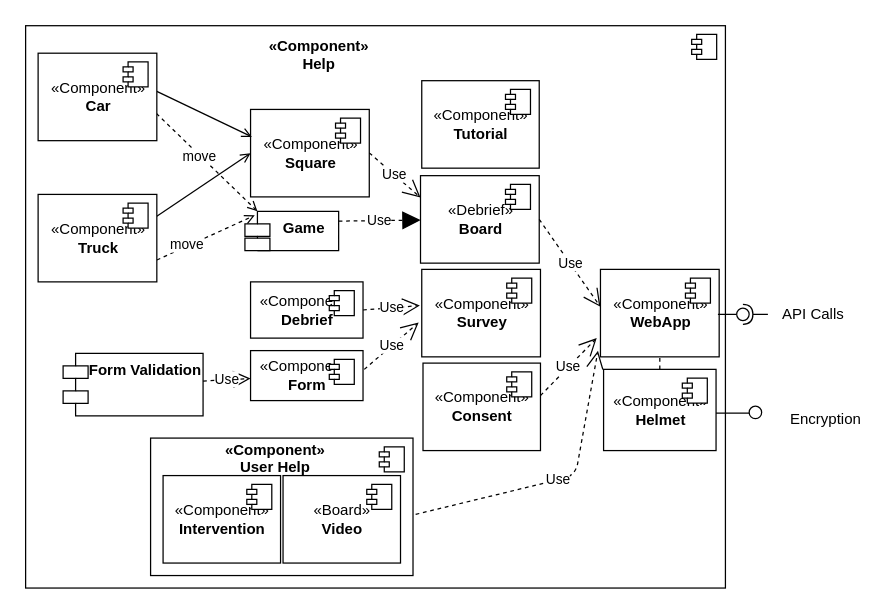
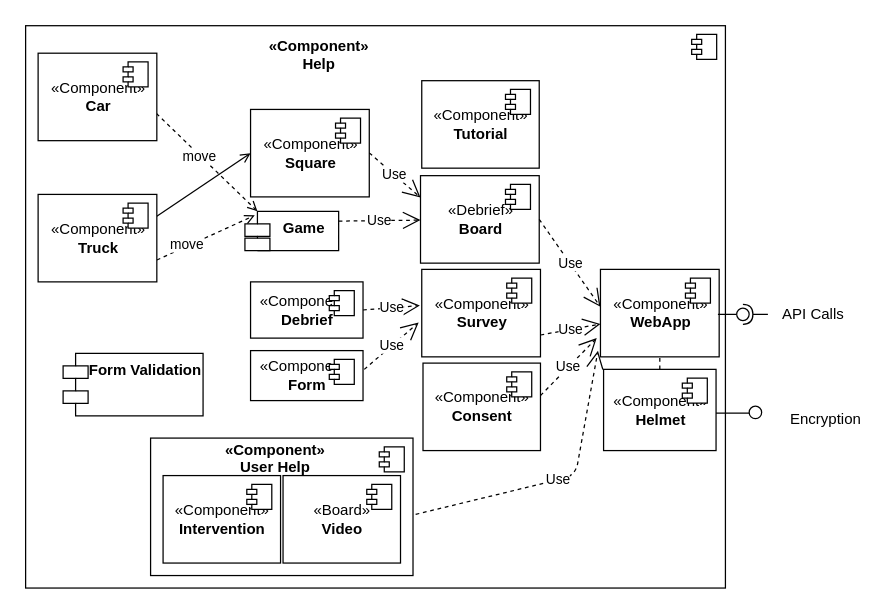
(203, 113) -> none
(401, 220) -> (408, 220)
none -> (569, 330)
(225, 380) -> none
